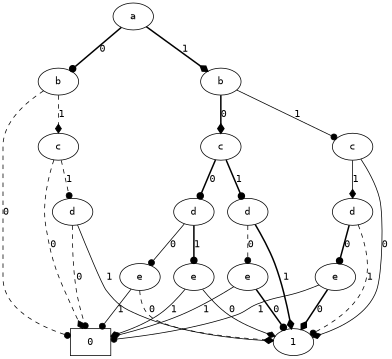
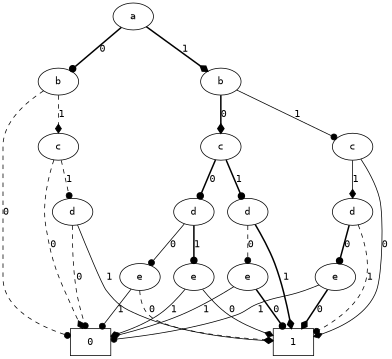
(293, 342) -> (293, 342)
